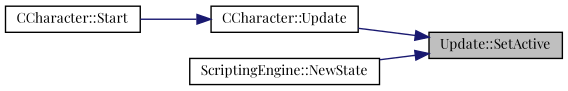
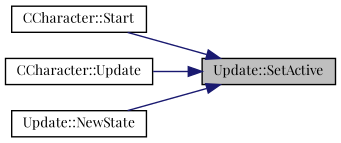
(168, 19) -> (167, 43)
(285, 72) -> (79, 124)
